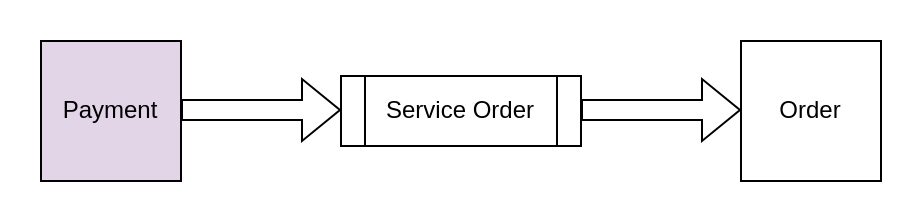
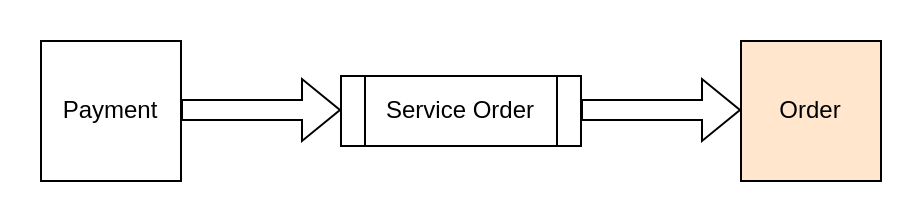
(111, 111) -> (111, 111)
(811, 111) -> (811, 111)
